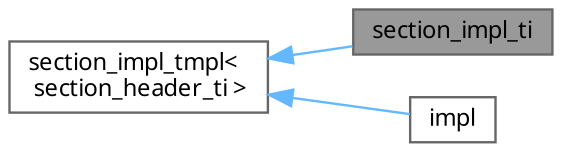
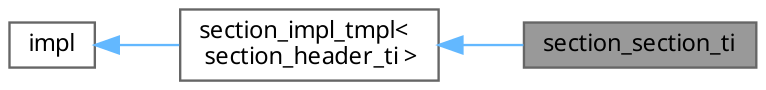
(453, 32) -> (640, 45)
(351, 106) -> (149, 45)
